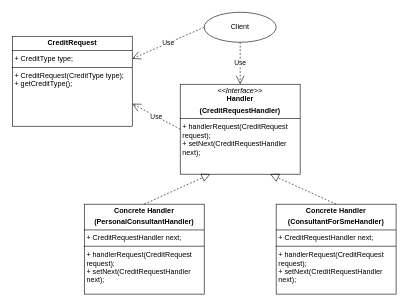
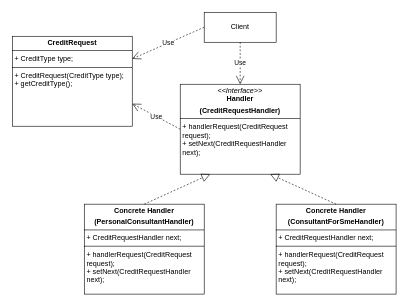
(240, 27) -> (240, 27)
